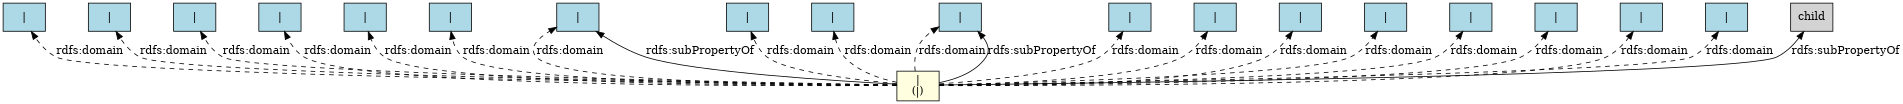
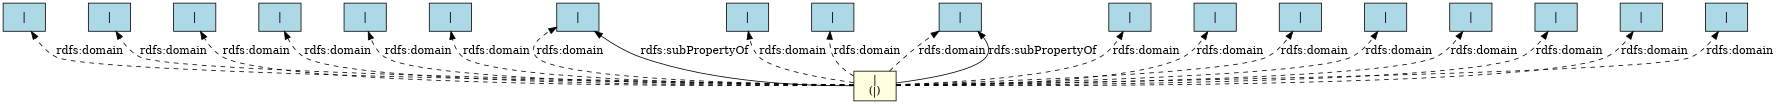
(1812, 17) -> none
